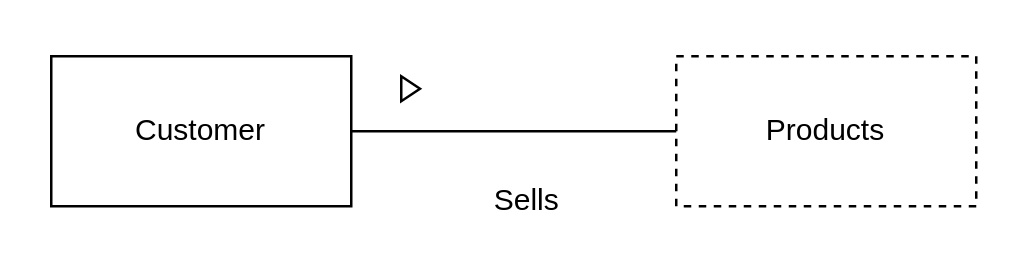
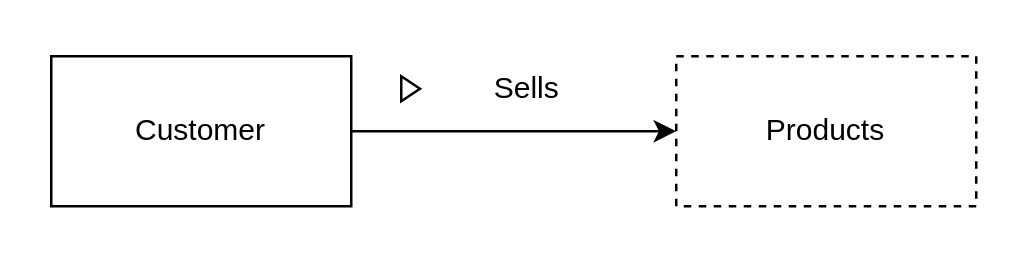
(666, 131) -> (658, 131)
(526, 201) -> (526, 89)
